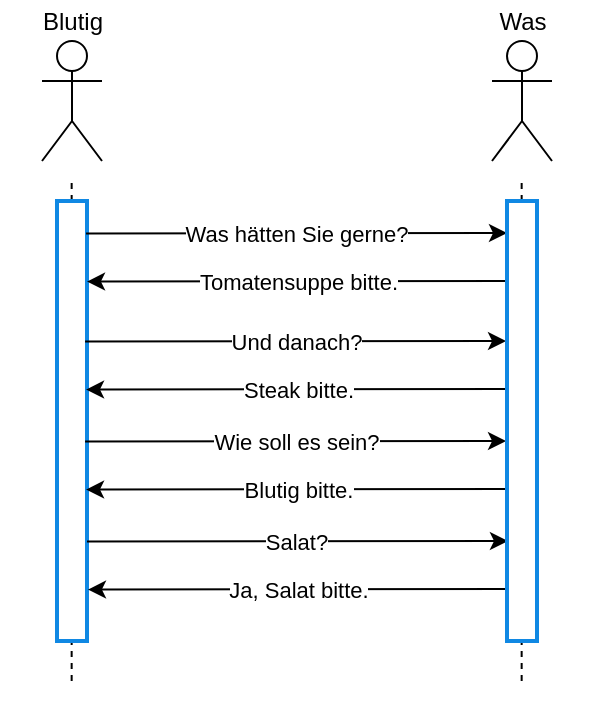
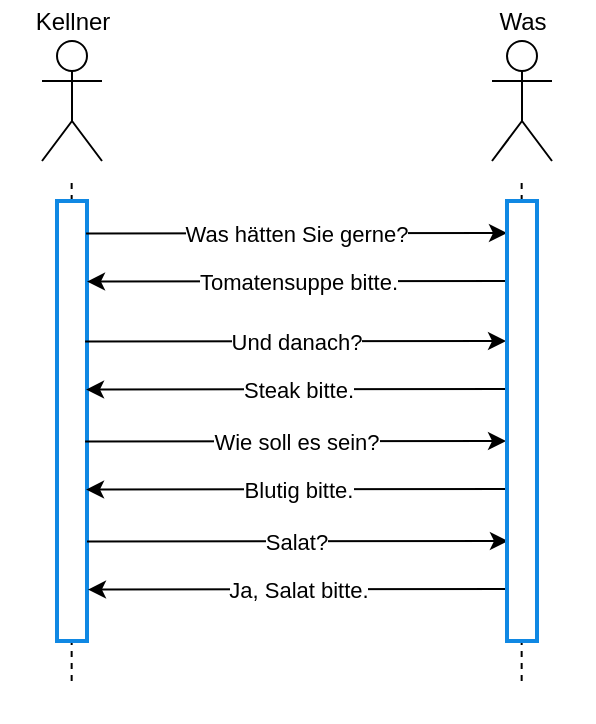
(74, 21) -> (74, 21)
